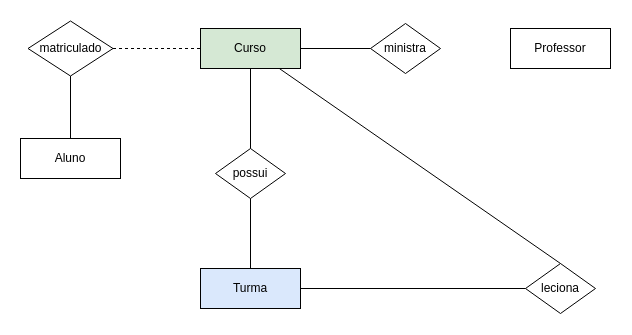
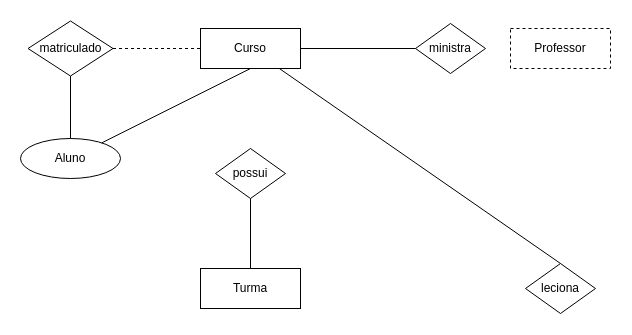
(251, 49) -> (251, 49)
(406, 49) -> (451, 49)
(561, 49) -> (561, 49)
(251, 109) -> (176, 106)
(71, 159) -> (71, 159)
(251, 289) -> (251, 289)
(413, 289) -> none
